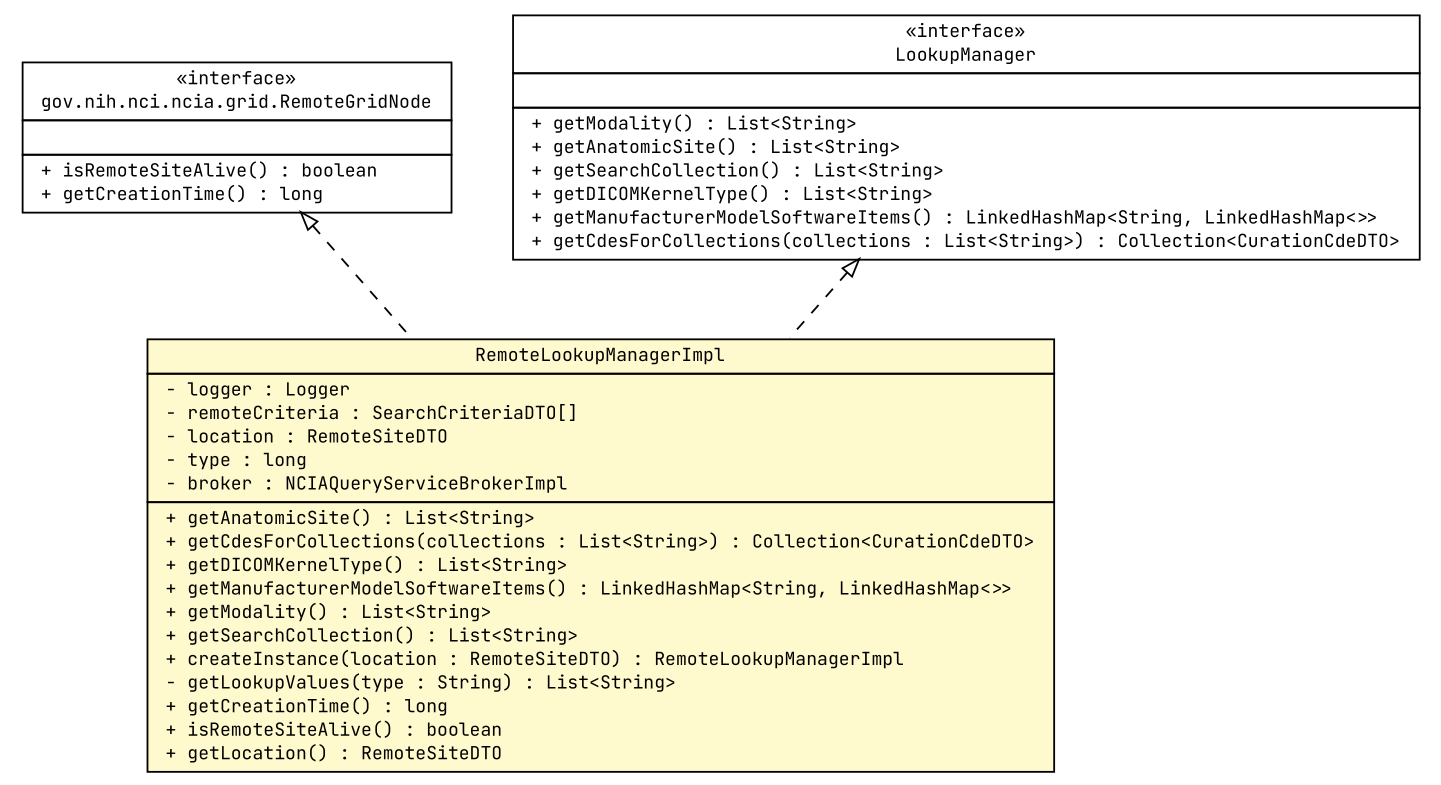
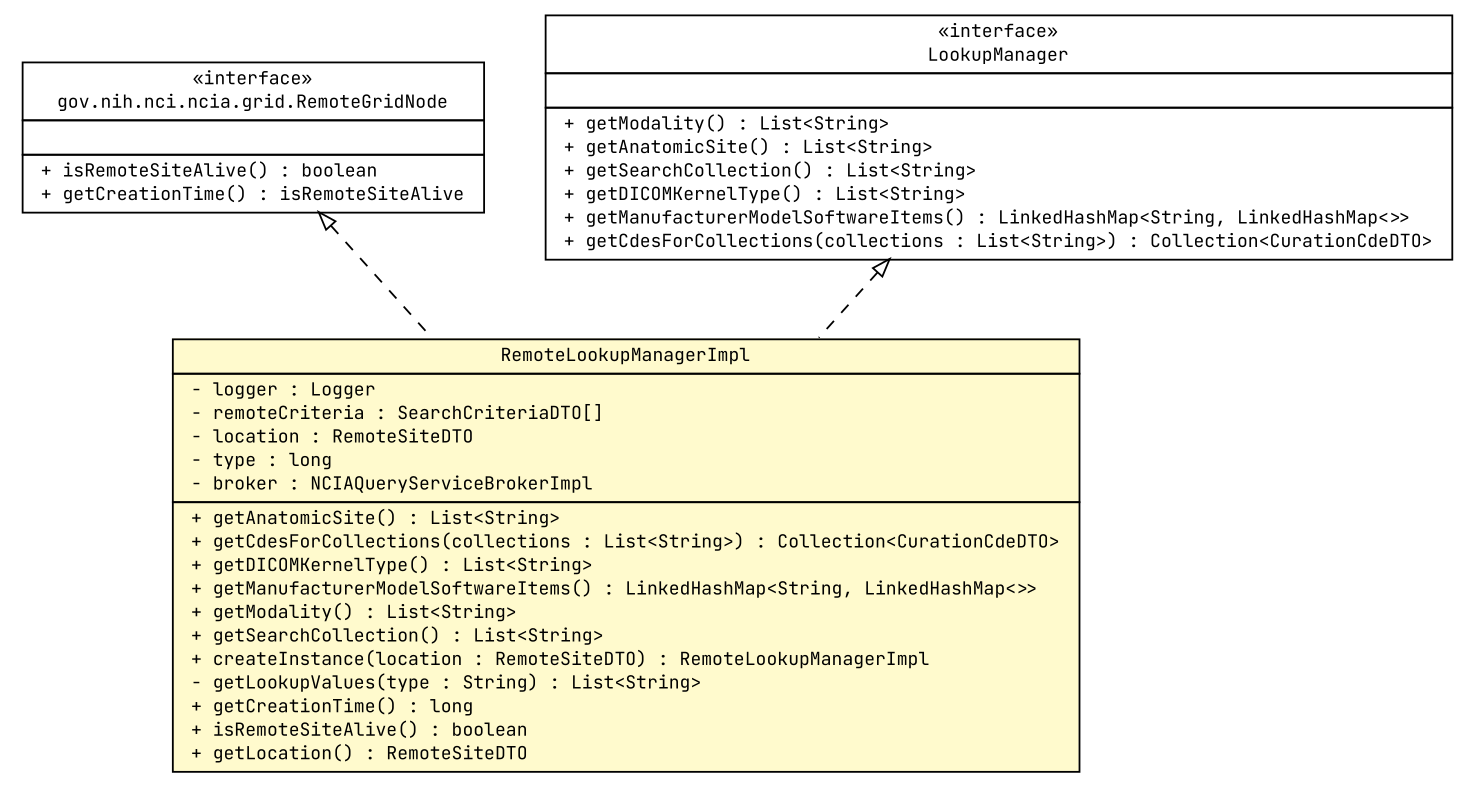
(183, 195) -> (253, 195)
